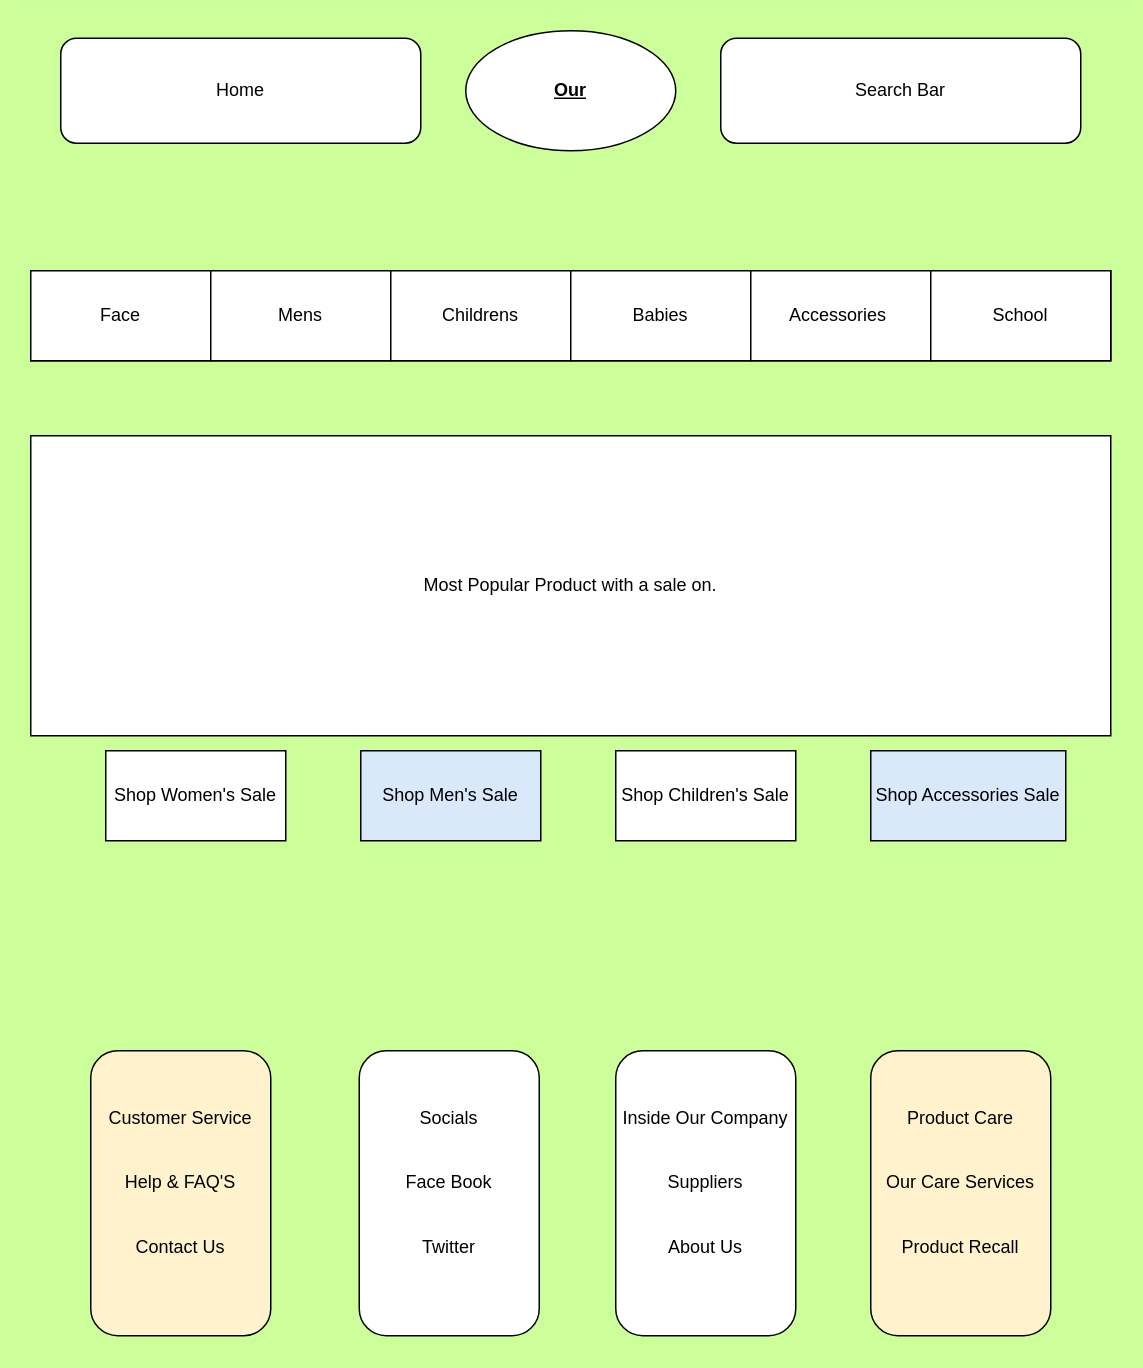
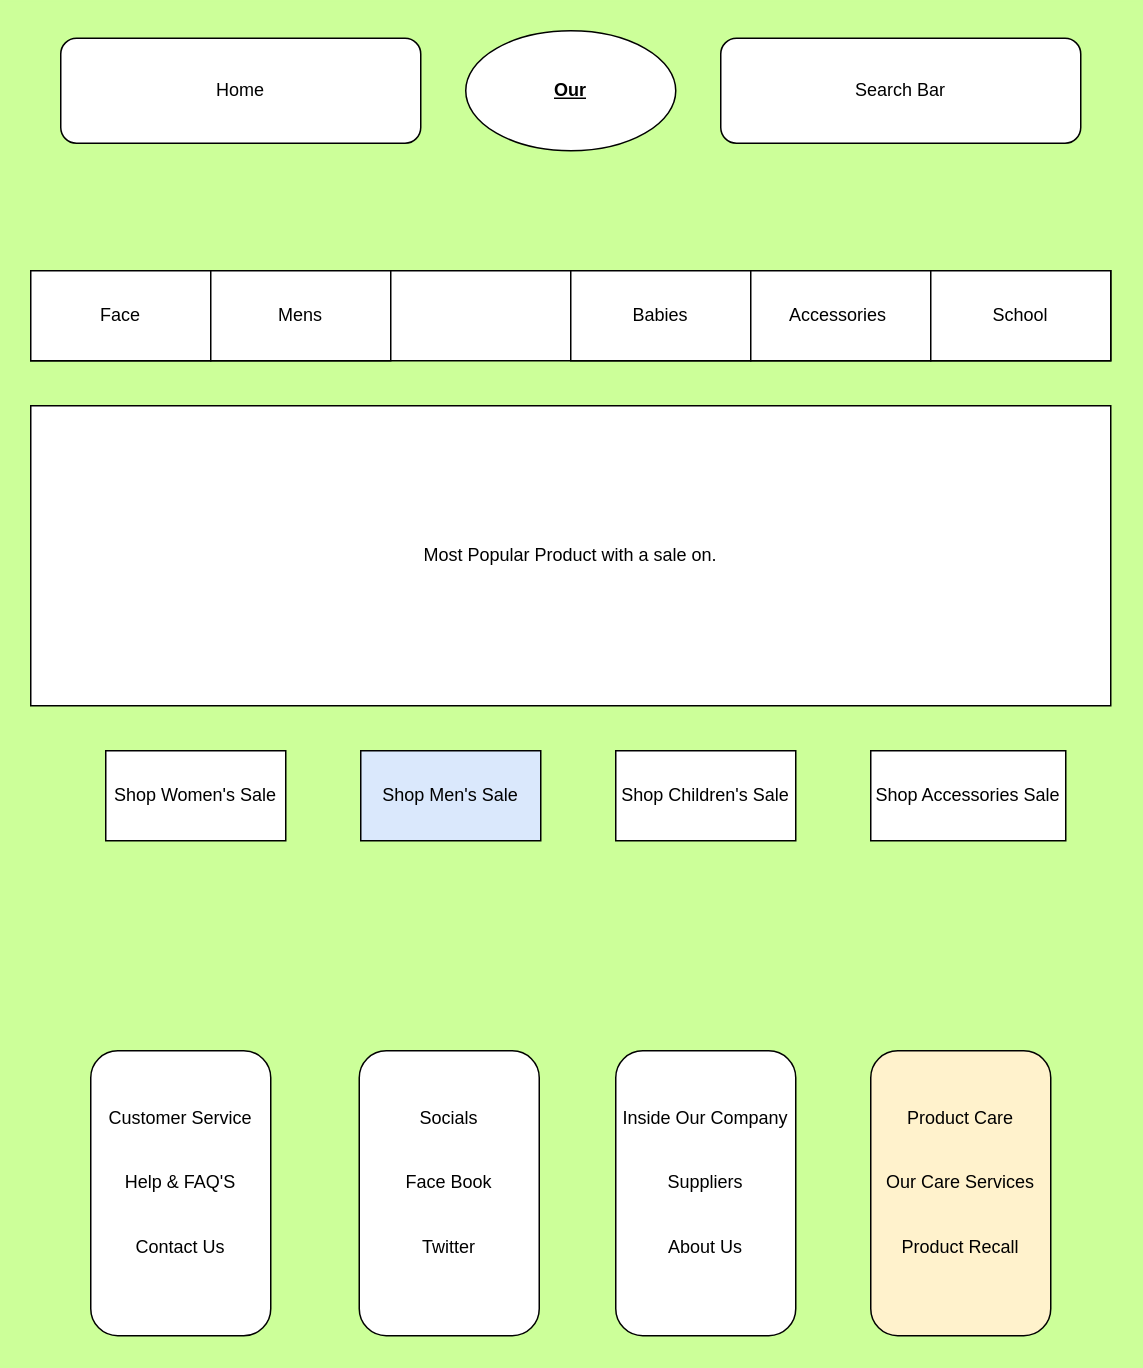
(481, 316) -> none
(571, 586) -> (571, 556)
(968, 796) -> (968, 796)
(181, 1193) -> (181, 1193)
